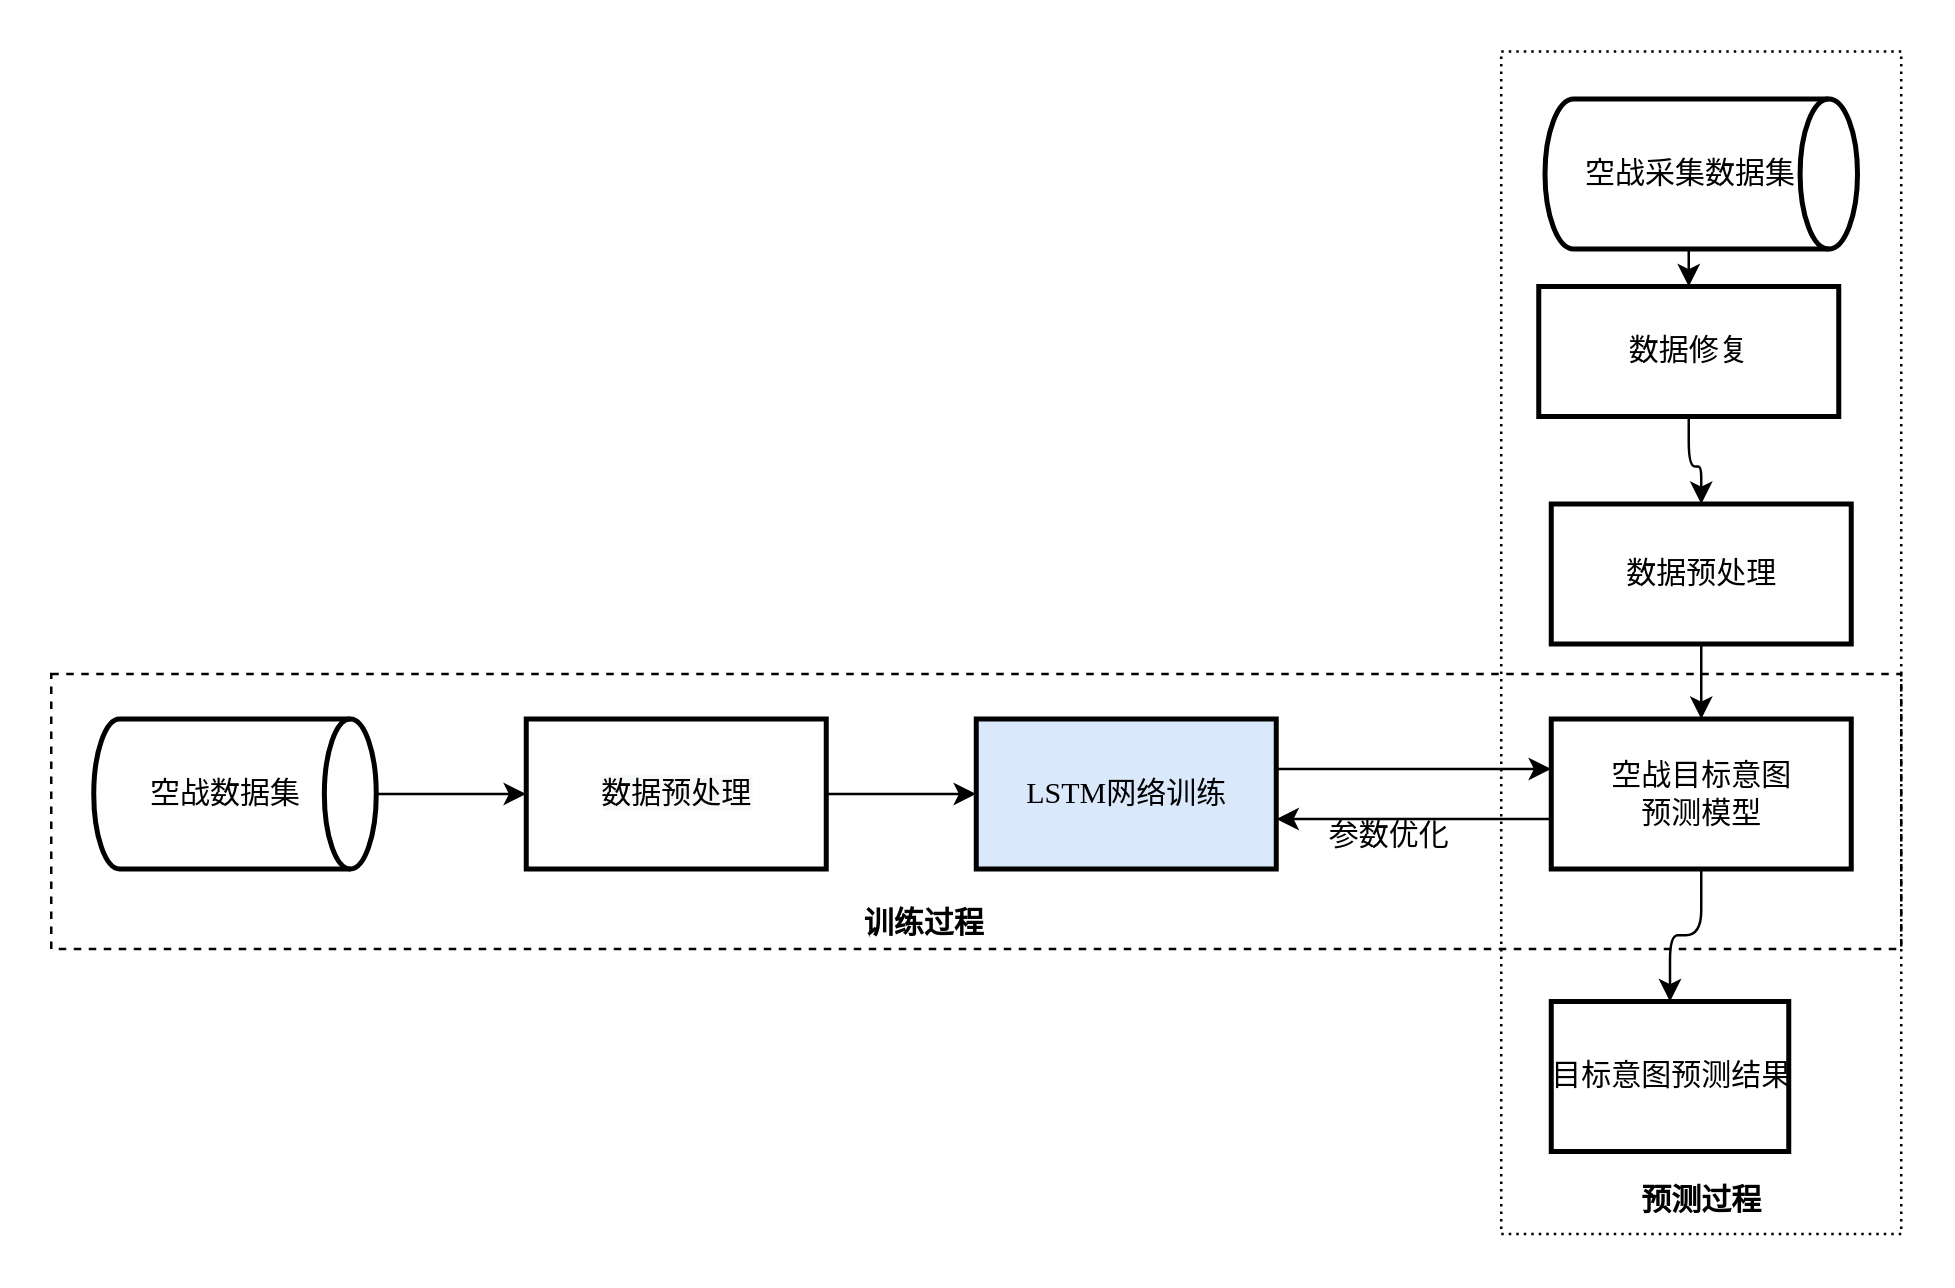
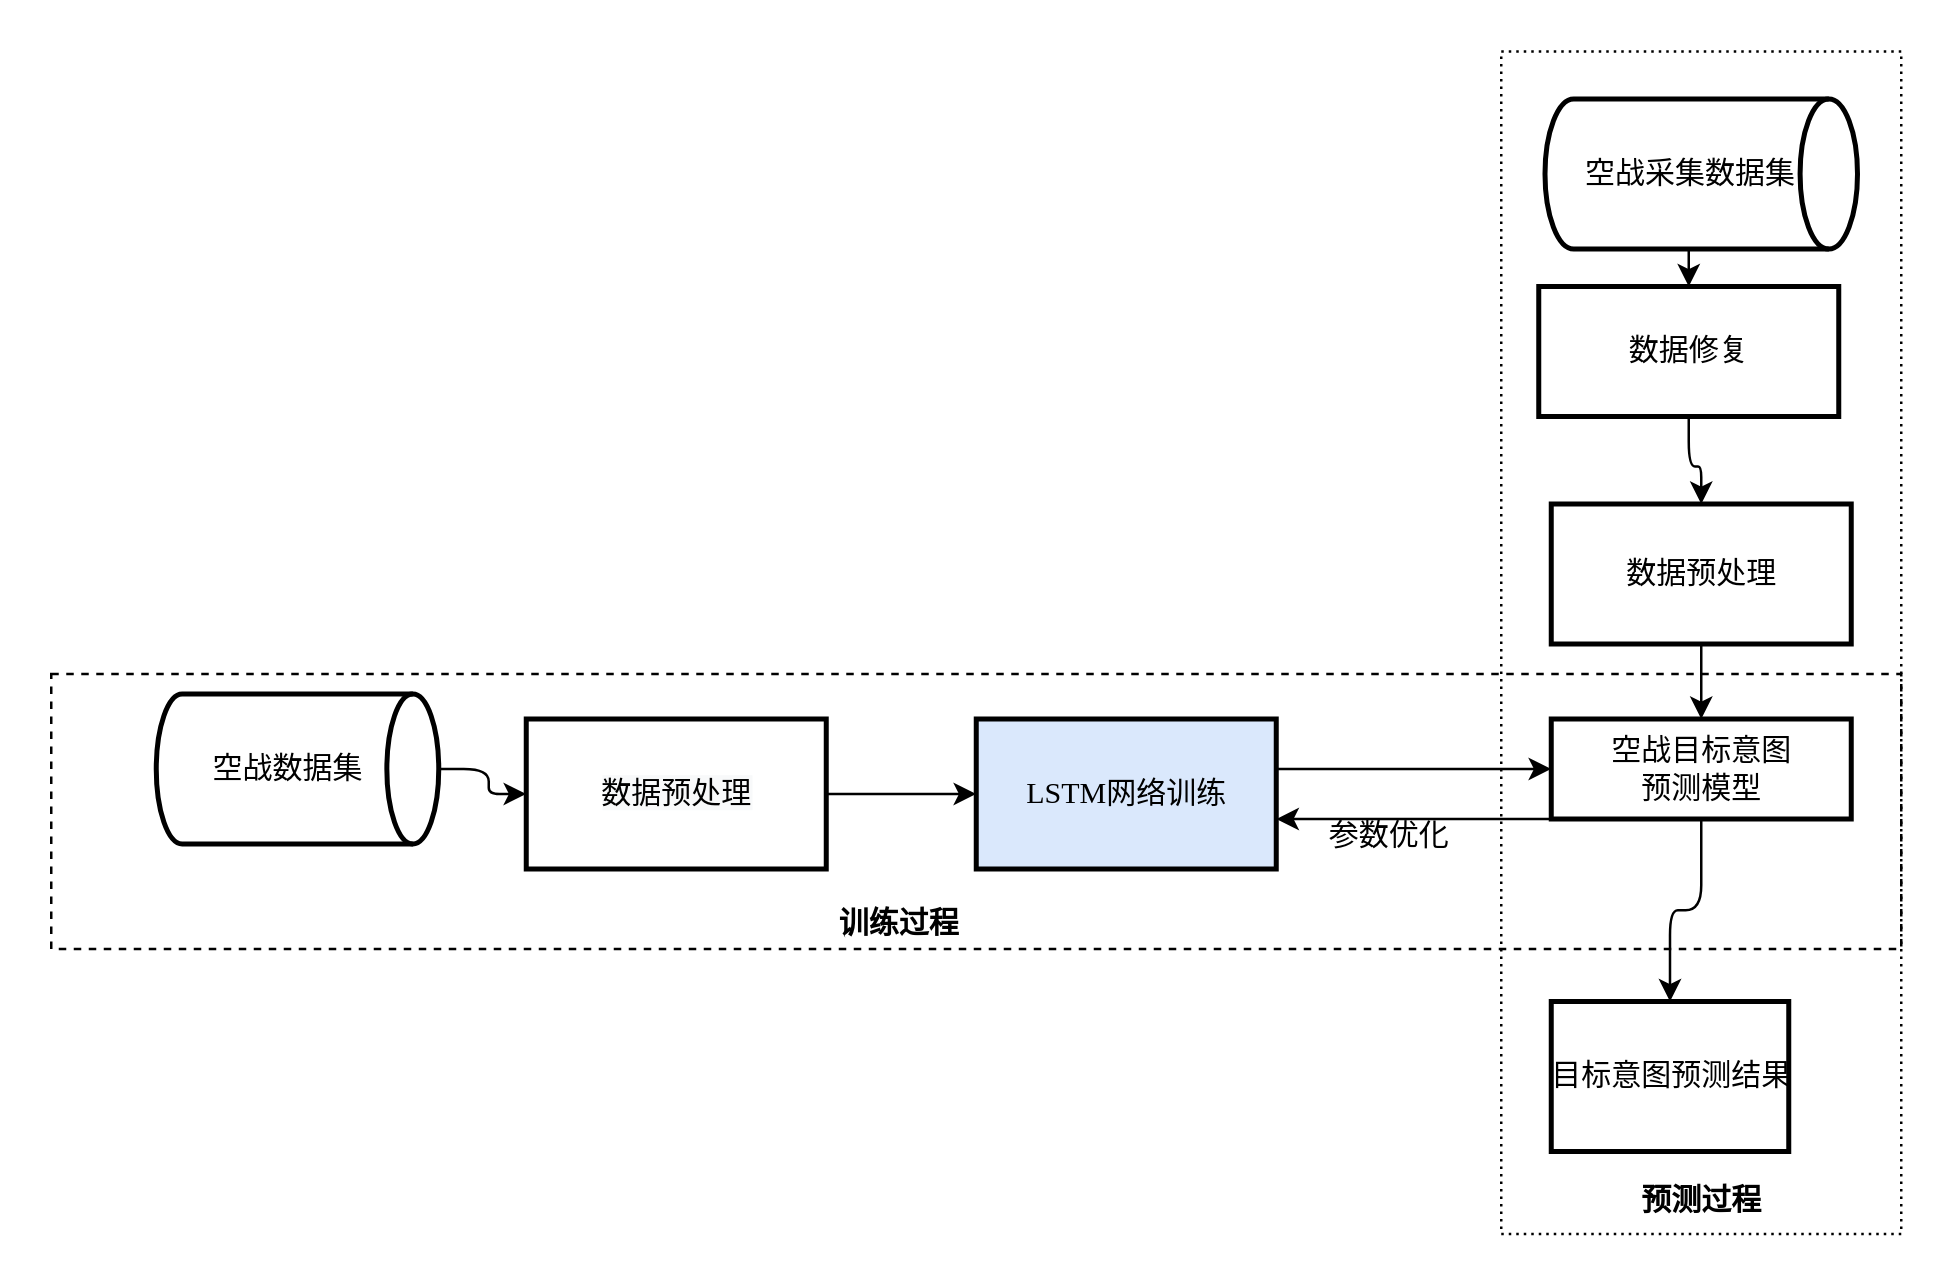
(235, 794) -> (298, 769)
(1701, 794) -> (1701, 769)
(924, 923) -> (899, 923)
